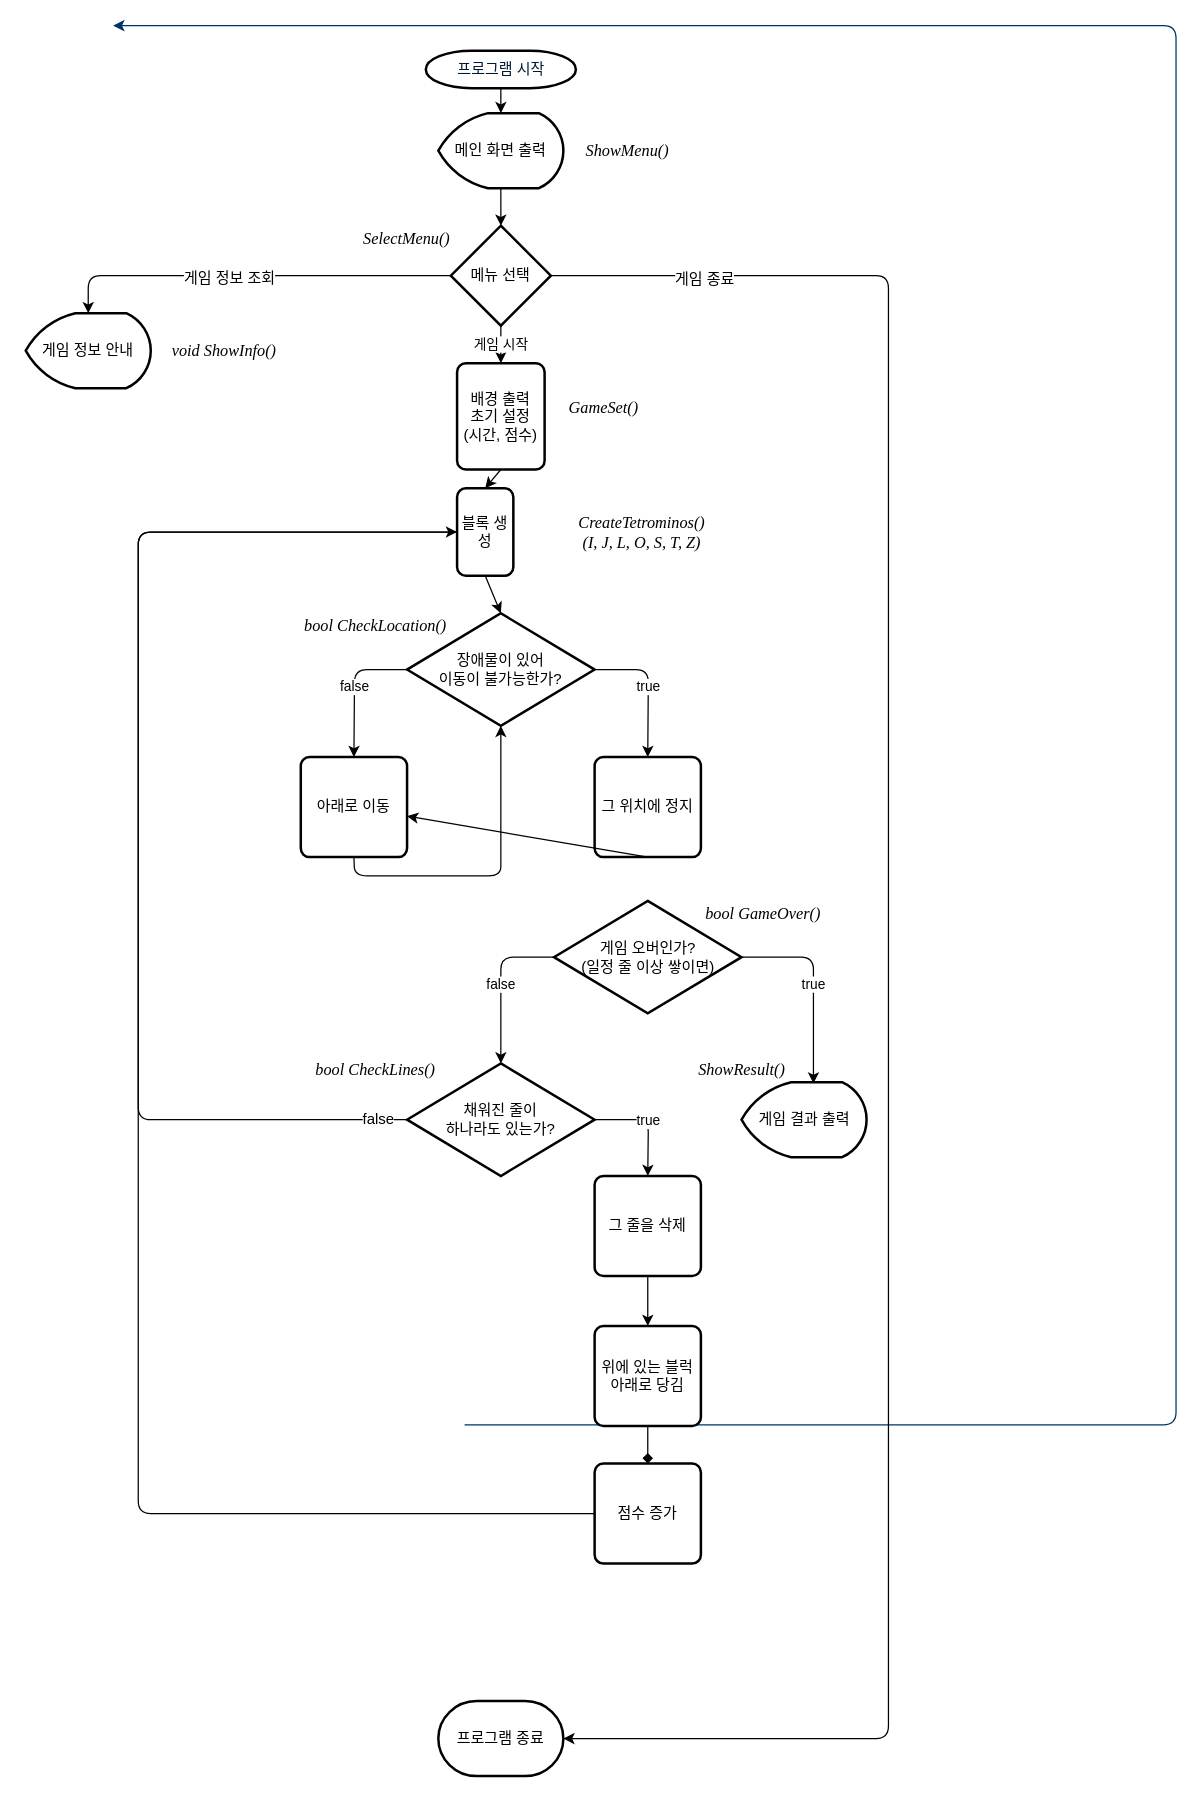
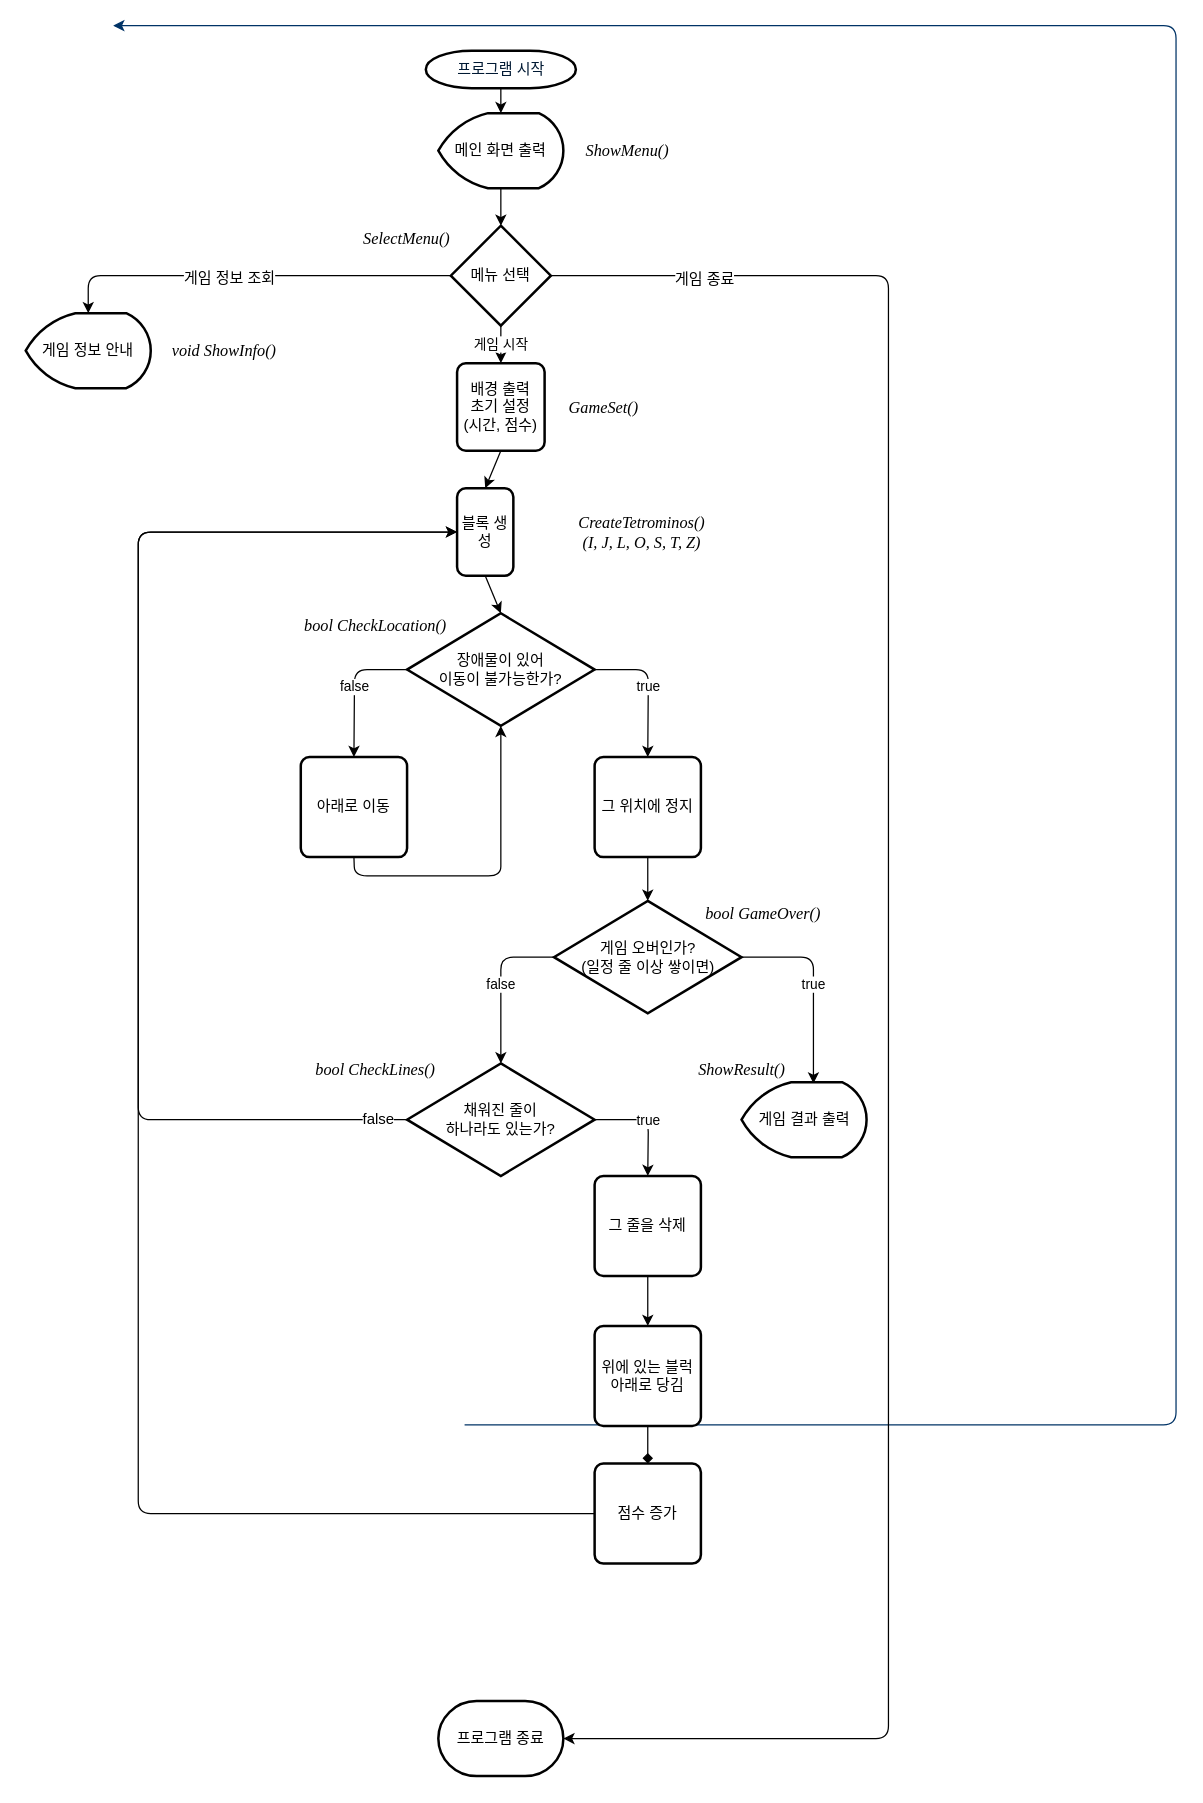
(501, 416) -> (501, 407)
(452, 532) -> (449, 532)
(531, 837) -> (648, 874)
